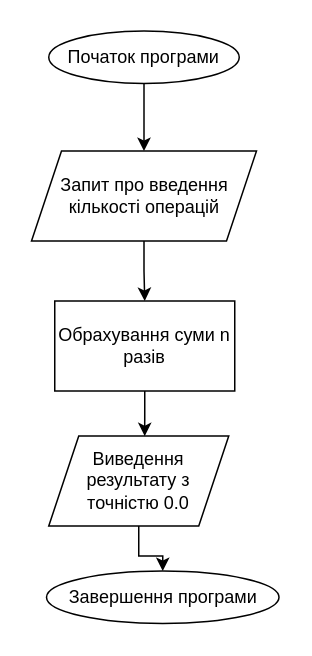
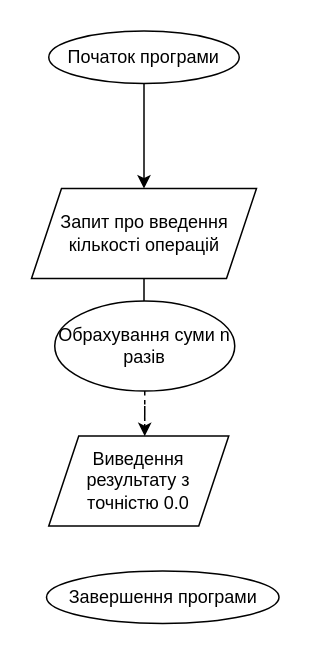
(144, 196) -> (144, 233)
(145, 346) -> (145, 346)
(145, 400) -> (145, 400)
(139, 555) -> none
